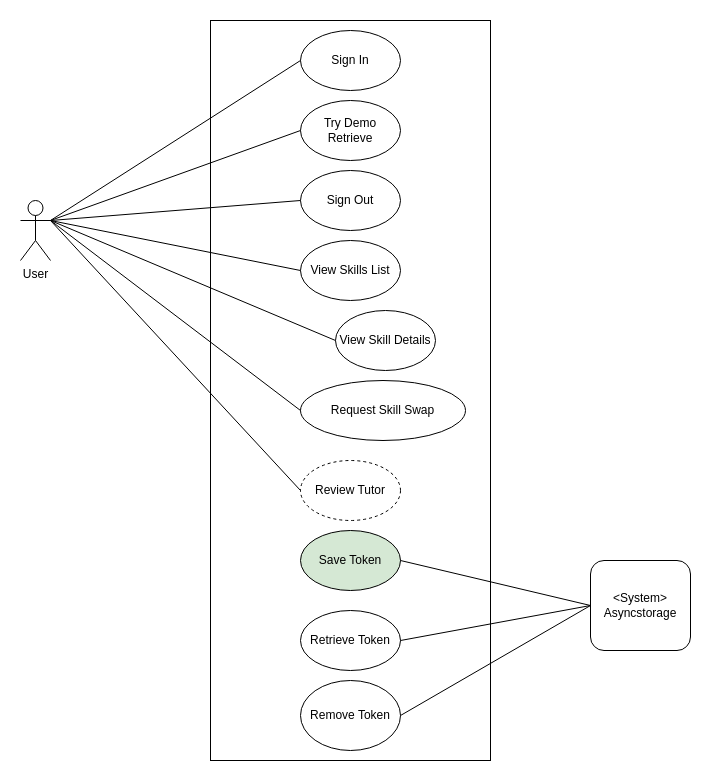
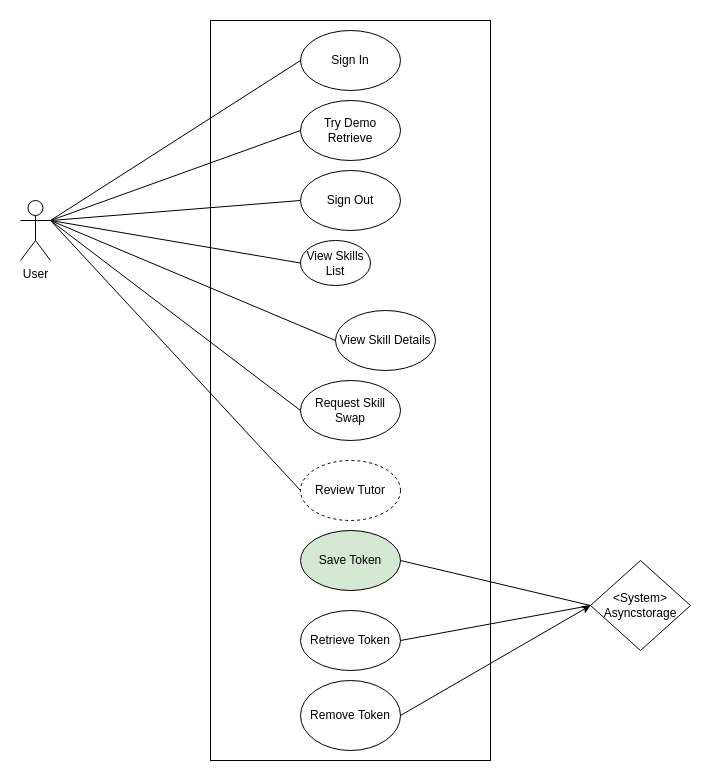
(351, 271) -> (336, 263)
(383, 411) -> (351, 411)
(641, 606) -> (641, 606)
(585, 609) -> (584, 609)
